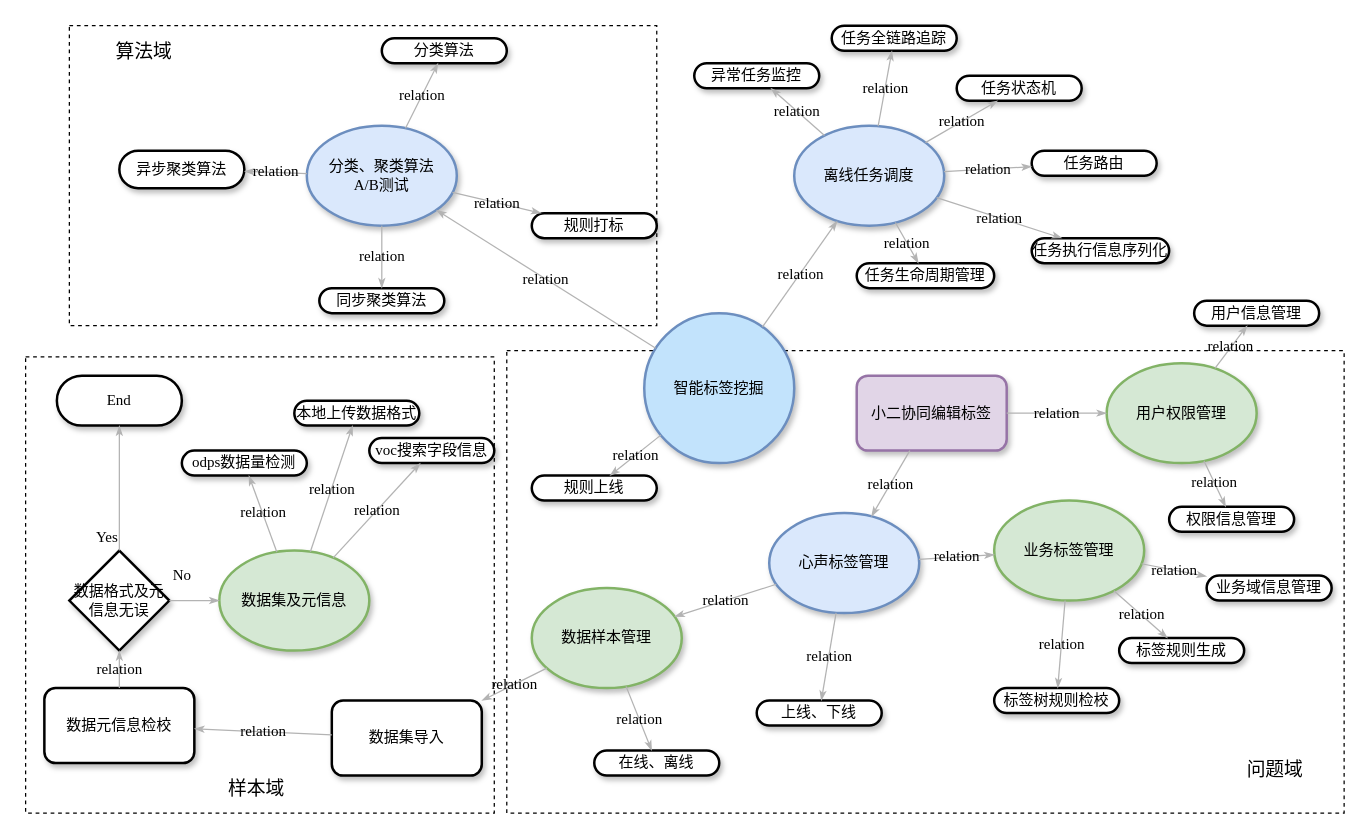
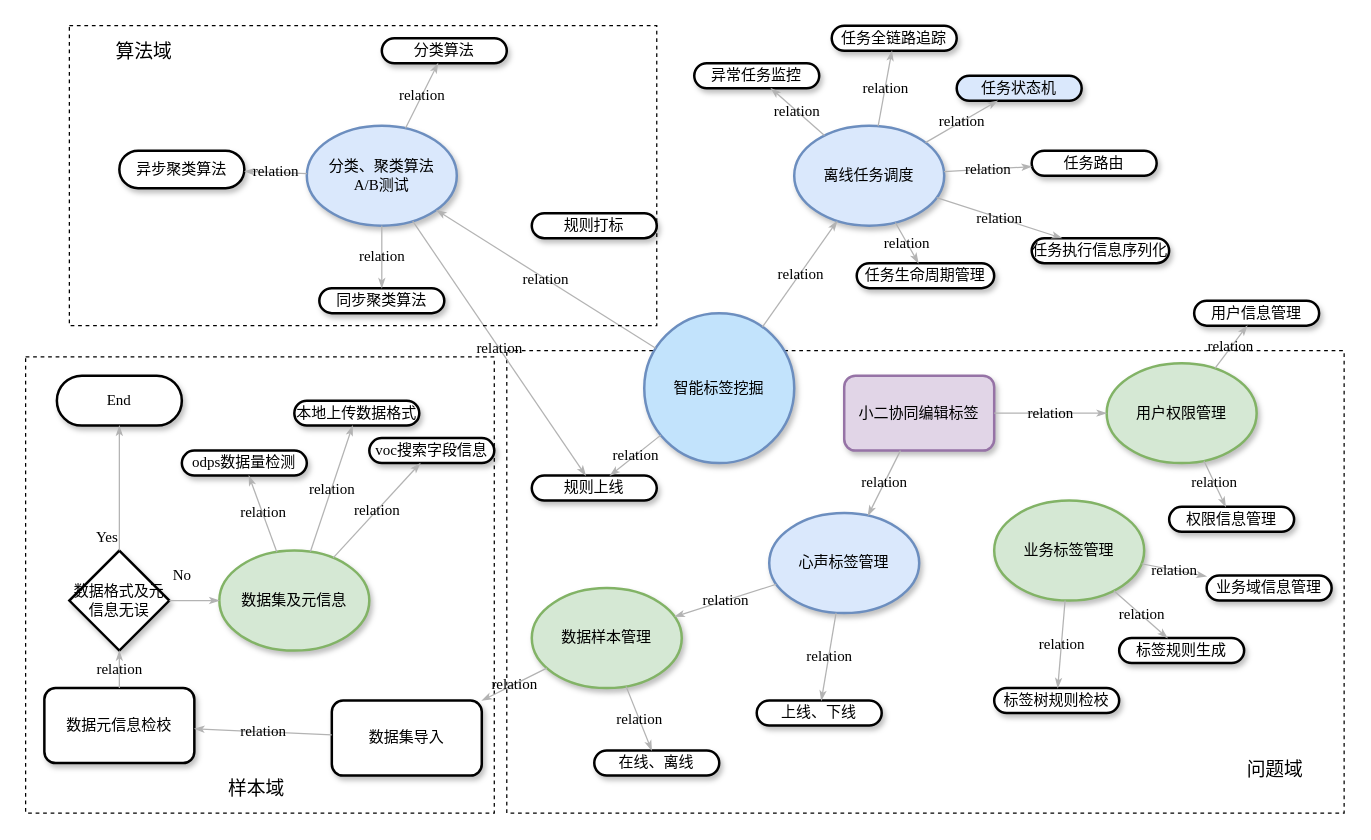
(1019, 88) -> (1019, 88)
(499, 203) -> (500, 349)
(932, 413) -> (919, 413)
(956, 557) -> none
